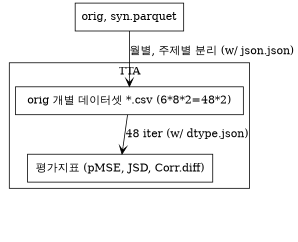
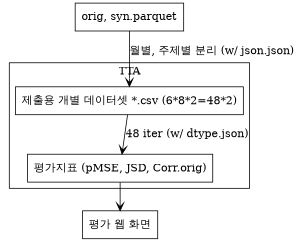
(129, 101) -> (129, 101)
(120, 168) -> (120, 168)
none -> (120, 225)
